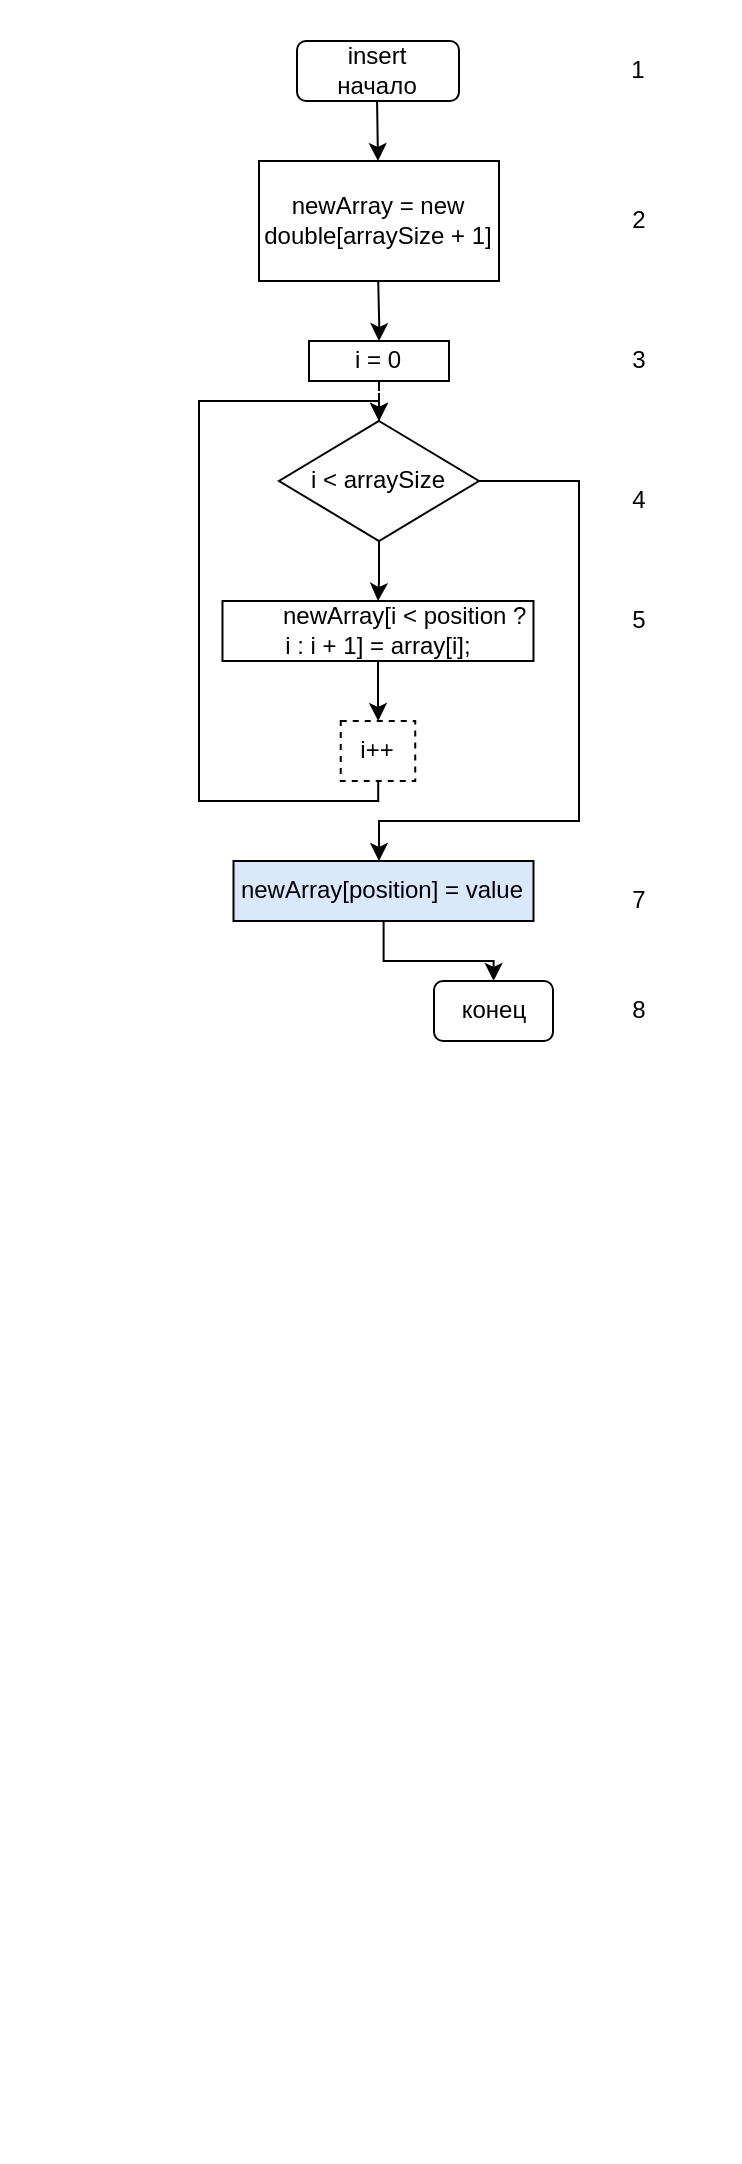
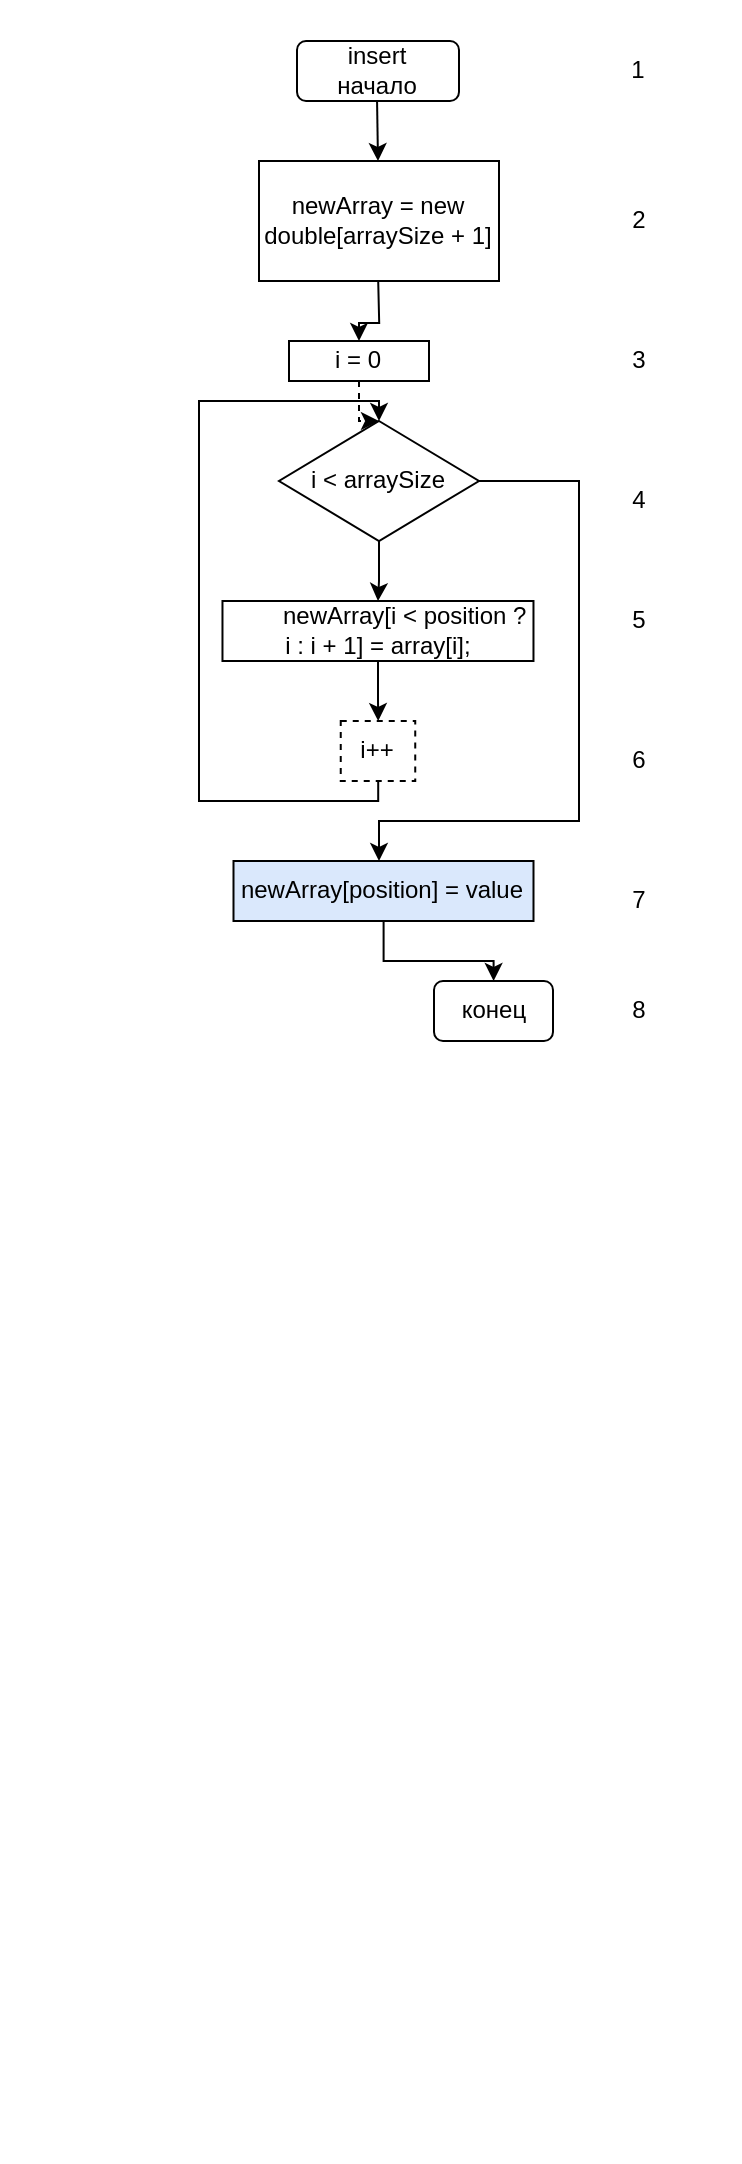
(379, 361) -> (359, 361)
none -> (639, 761)
